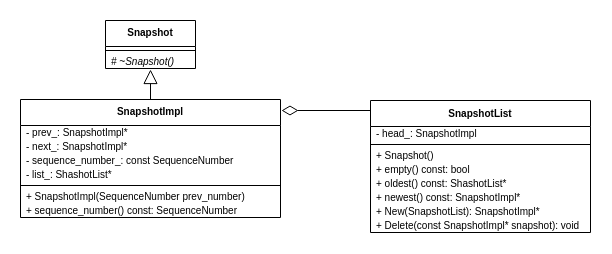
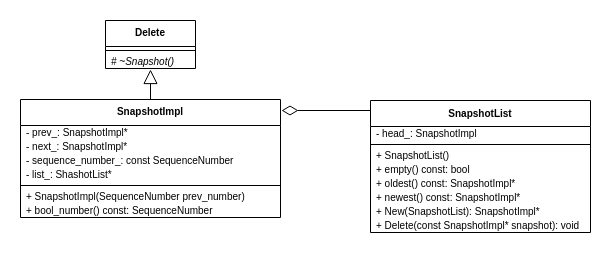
(150, 33) -> (150, 33)
(408, 156) -> (418, 156)
(452, 184) -> (455, 184)
(136, 211) -> (123, 211)
